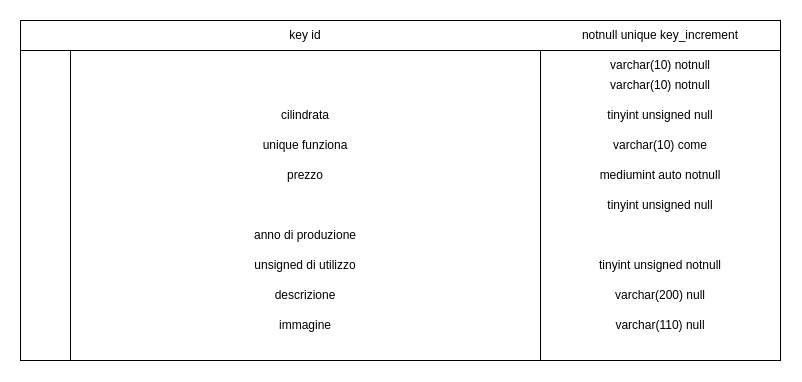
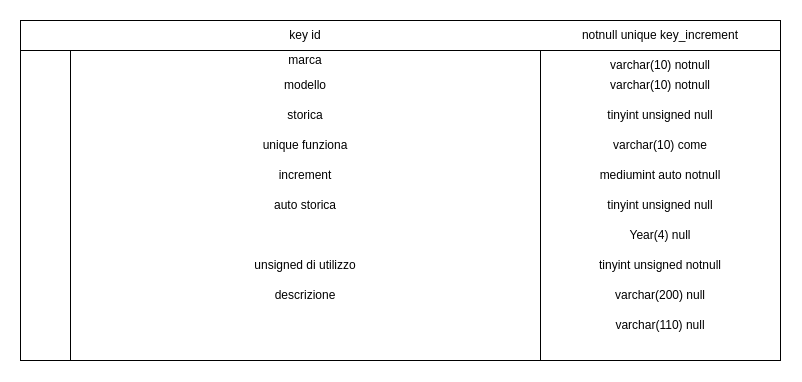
none -> (306, 61)
none -> (306, 86)
(306, 116) -> (306, 116)
(306, 176) -> (306, 176)
none -> (306, 206)
(306, 236) -> none
none -> (661, 236)
(306, 326) -> none
